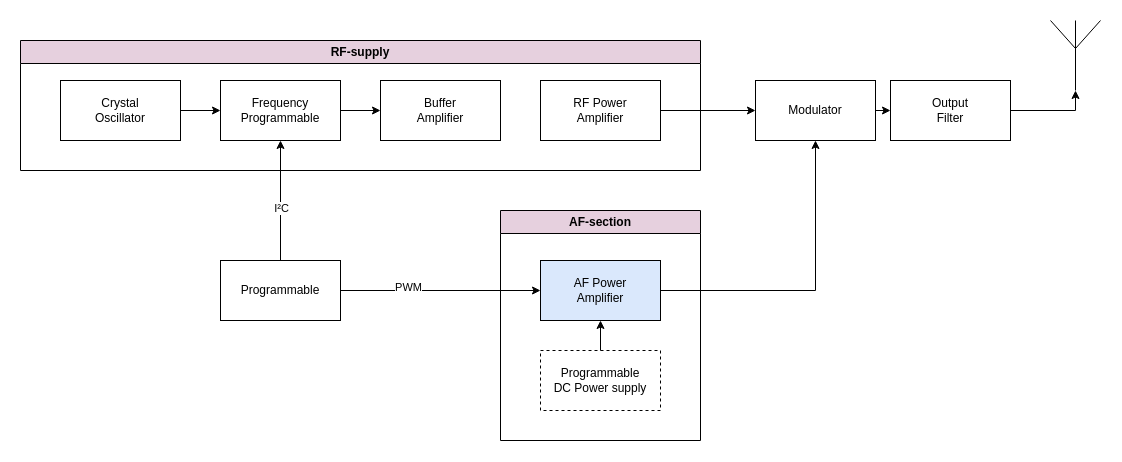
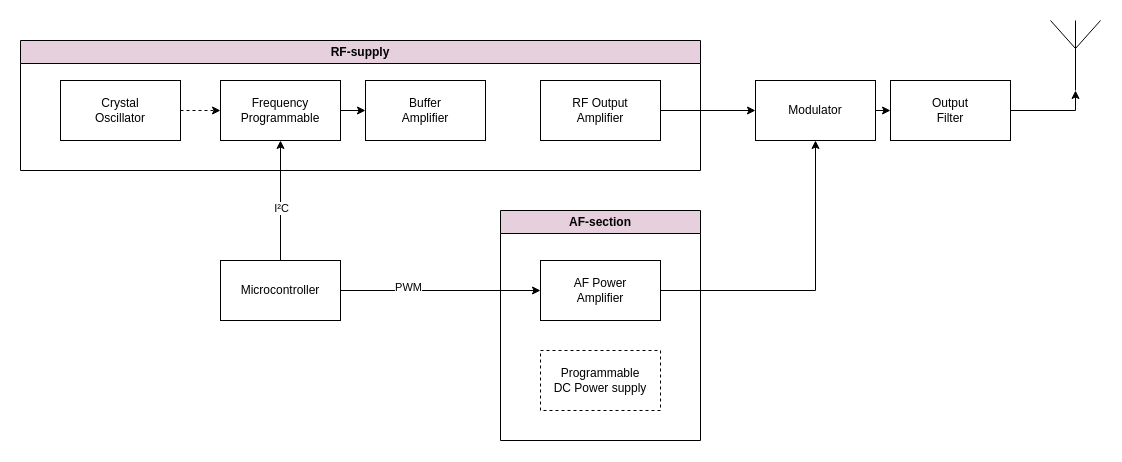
(197, 111) -> (197, 111)
(441, 111) -> (426, 111)
(601, 111) -> (601, 111)
(281, 291) -> (281, 291)
(601, 291) -> (601, 291)
(601, 339) -> none
